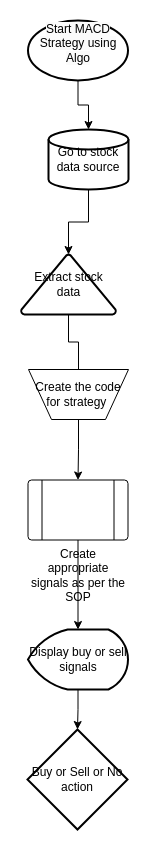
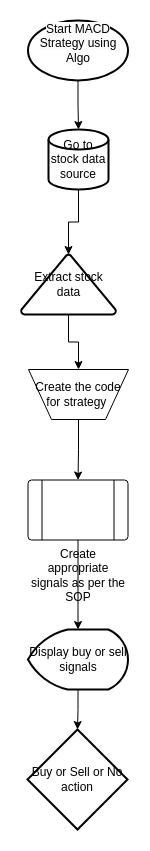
(89, 160) -> (79, 160)
(79, 364) -> (79, 361)
